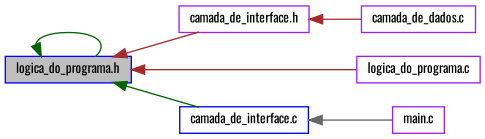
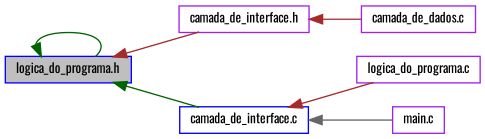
(251, 70) -> (338, 93)
